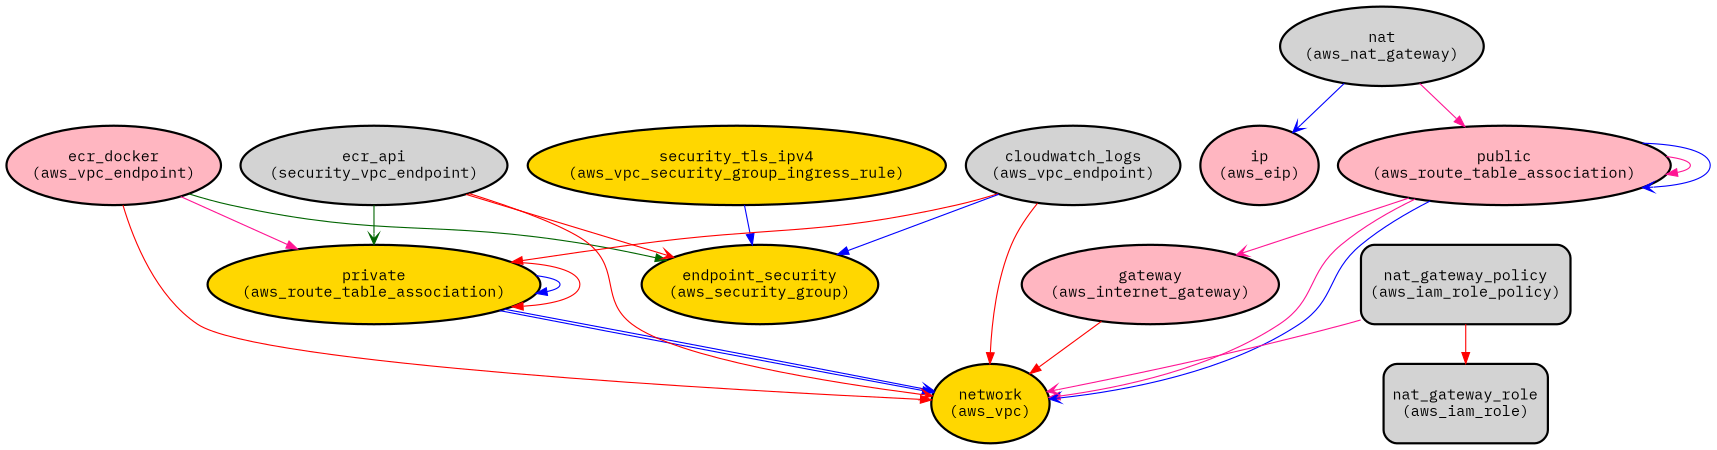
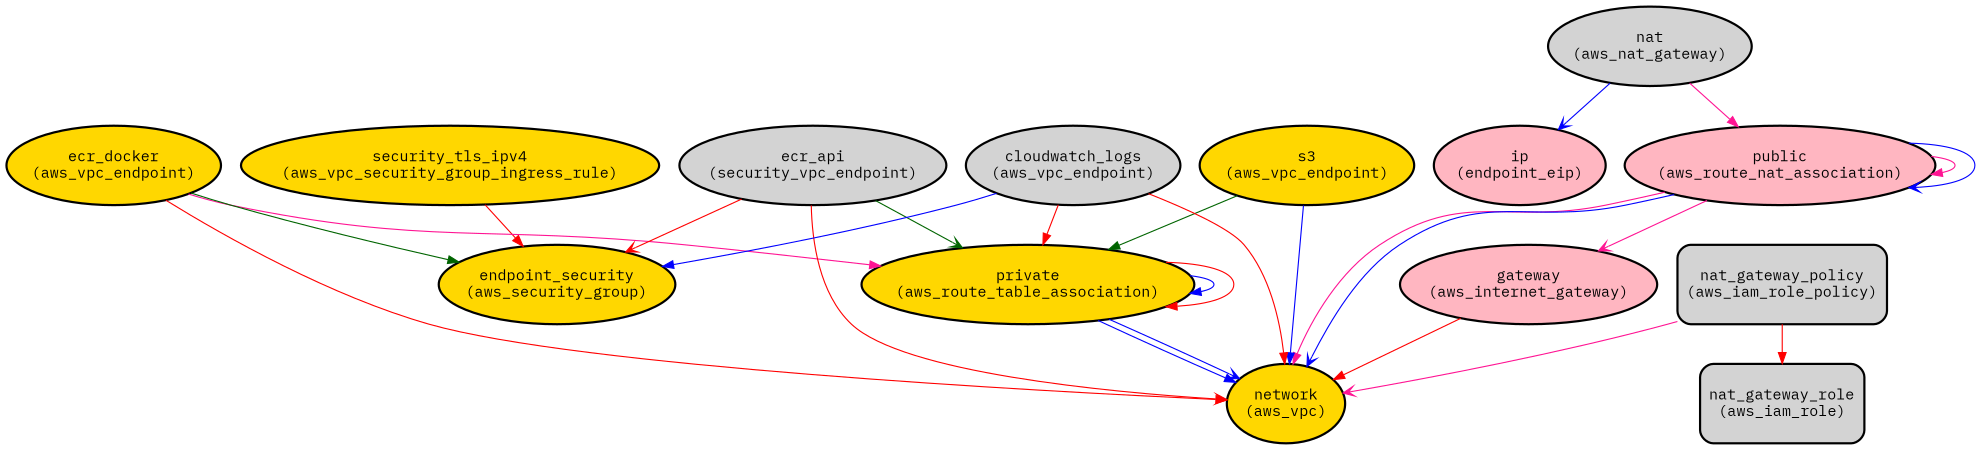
(114, 165) -> (114, 165)
(1259, 165) -> (1520, 165)
none -> (1307, 165)
(1504, 165) -> (1780, 165)
(747, 219) -> (500, 221)
